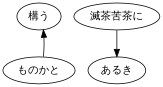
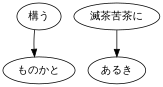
(44, 47) -> (34, 40)
